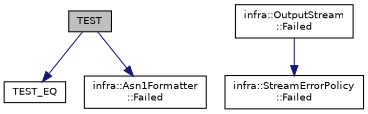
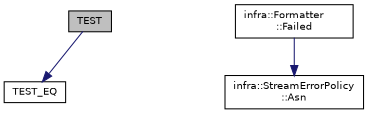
(294, 21) -> (294, 21)
(145, 92) -> none
(294, 92) -> (294, 92)
